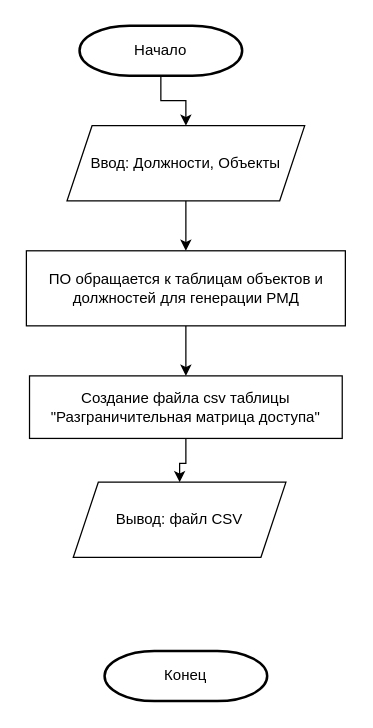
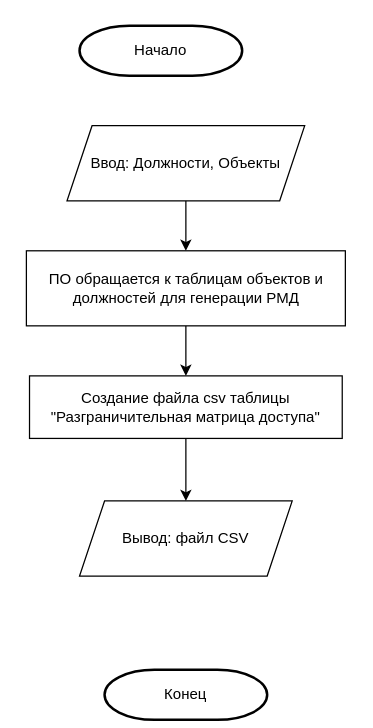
(169, 101) -> none
(179, 519) -> (186, 538)
(186, 676) -> (186, 694)
